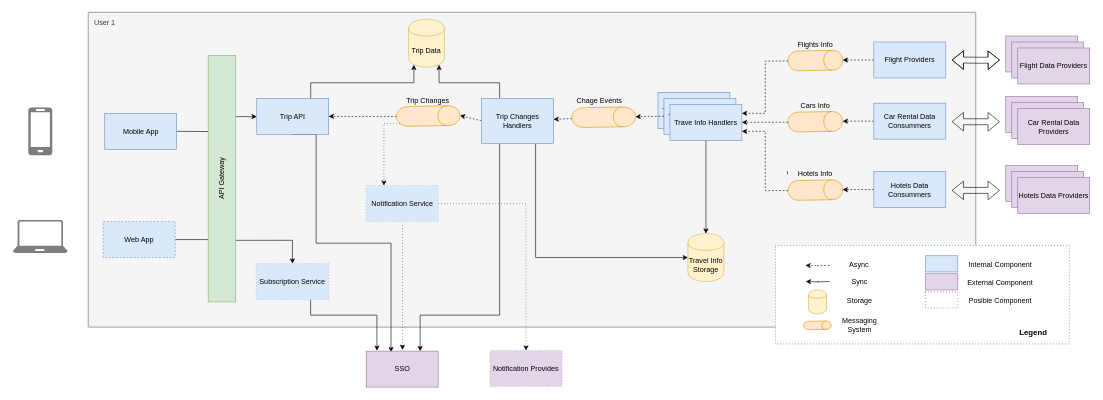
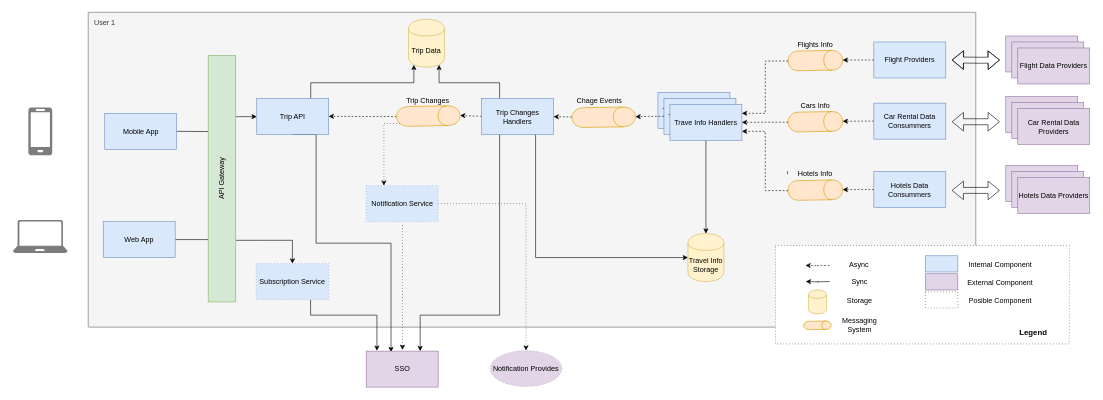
(518, 121) -> (518, 116)
(139, 240) -> (139, 240)
(526, 369) -> (526, 369)
